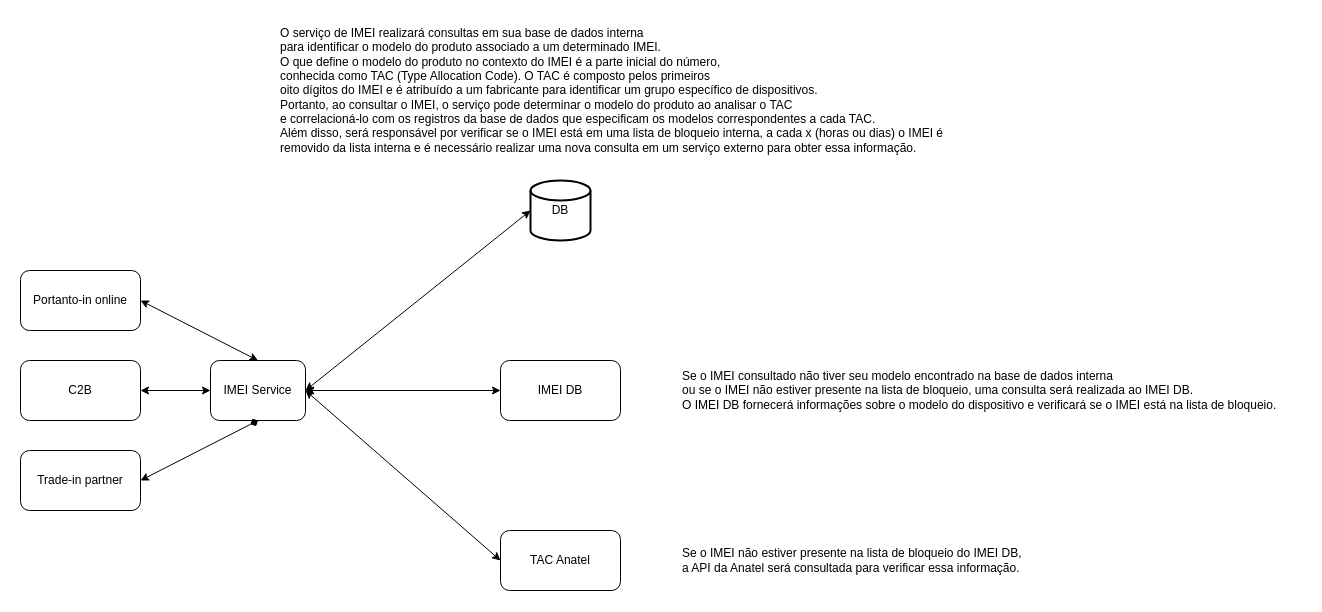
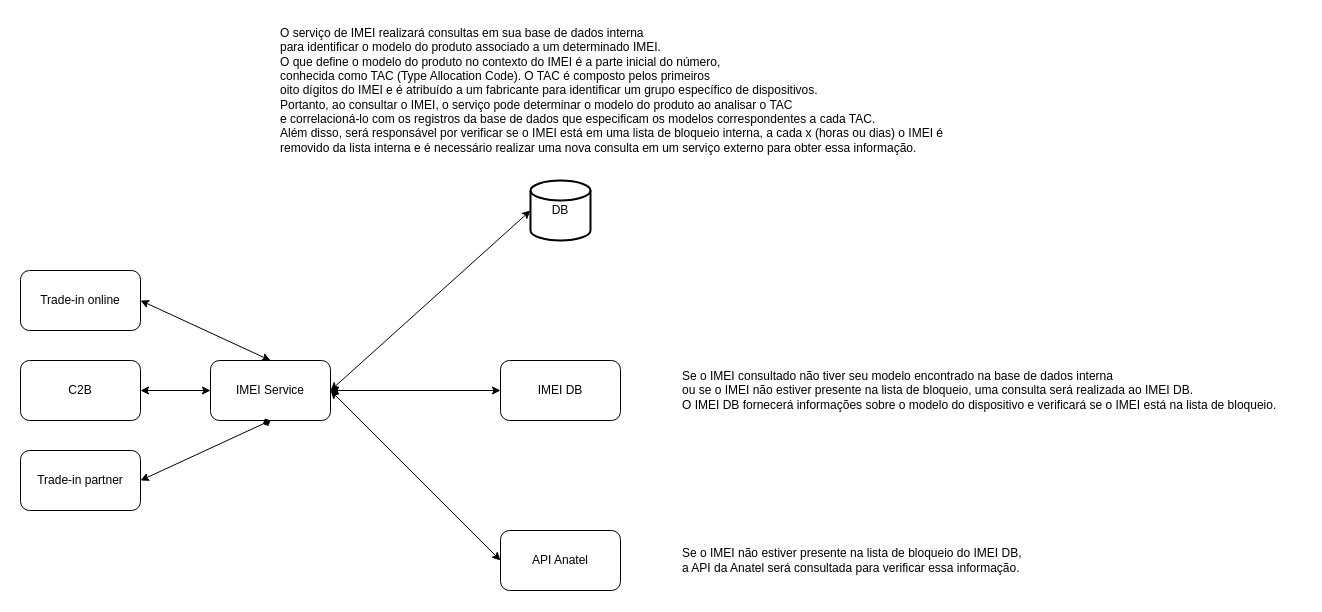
(81, 301) -> (81, 301)
(258, 391) -> (271, 391)
(561, 561) -> (561, 561)
